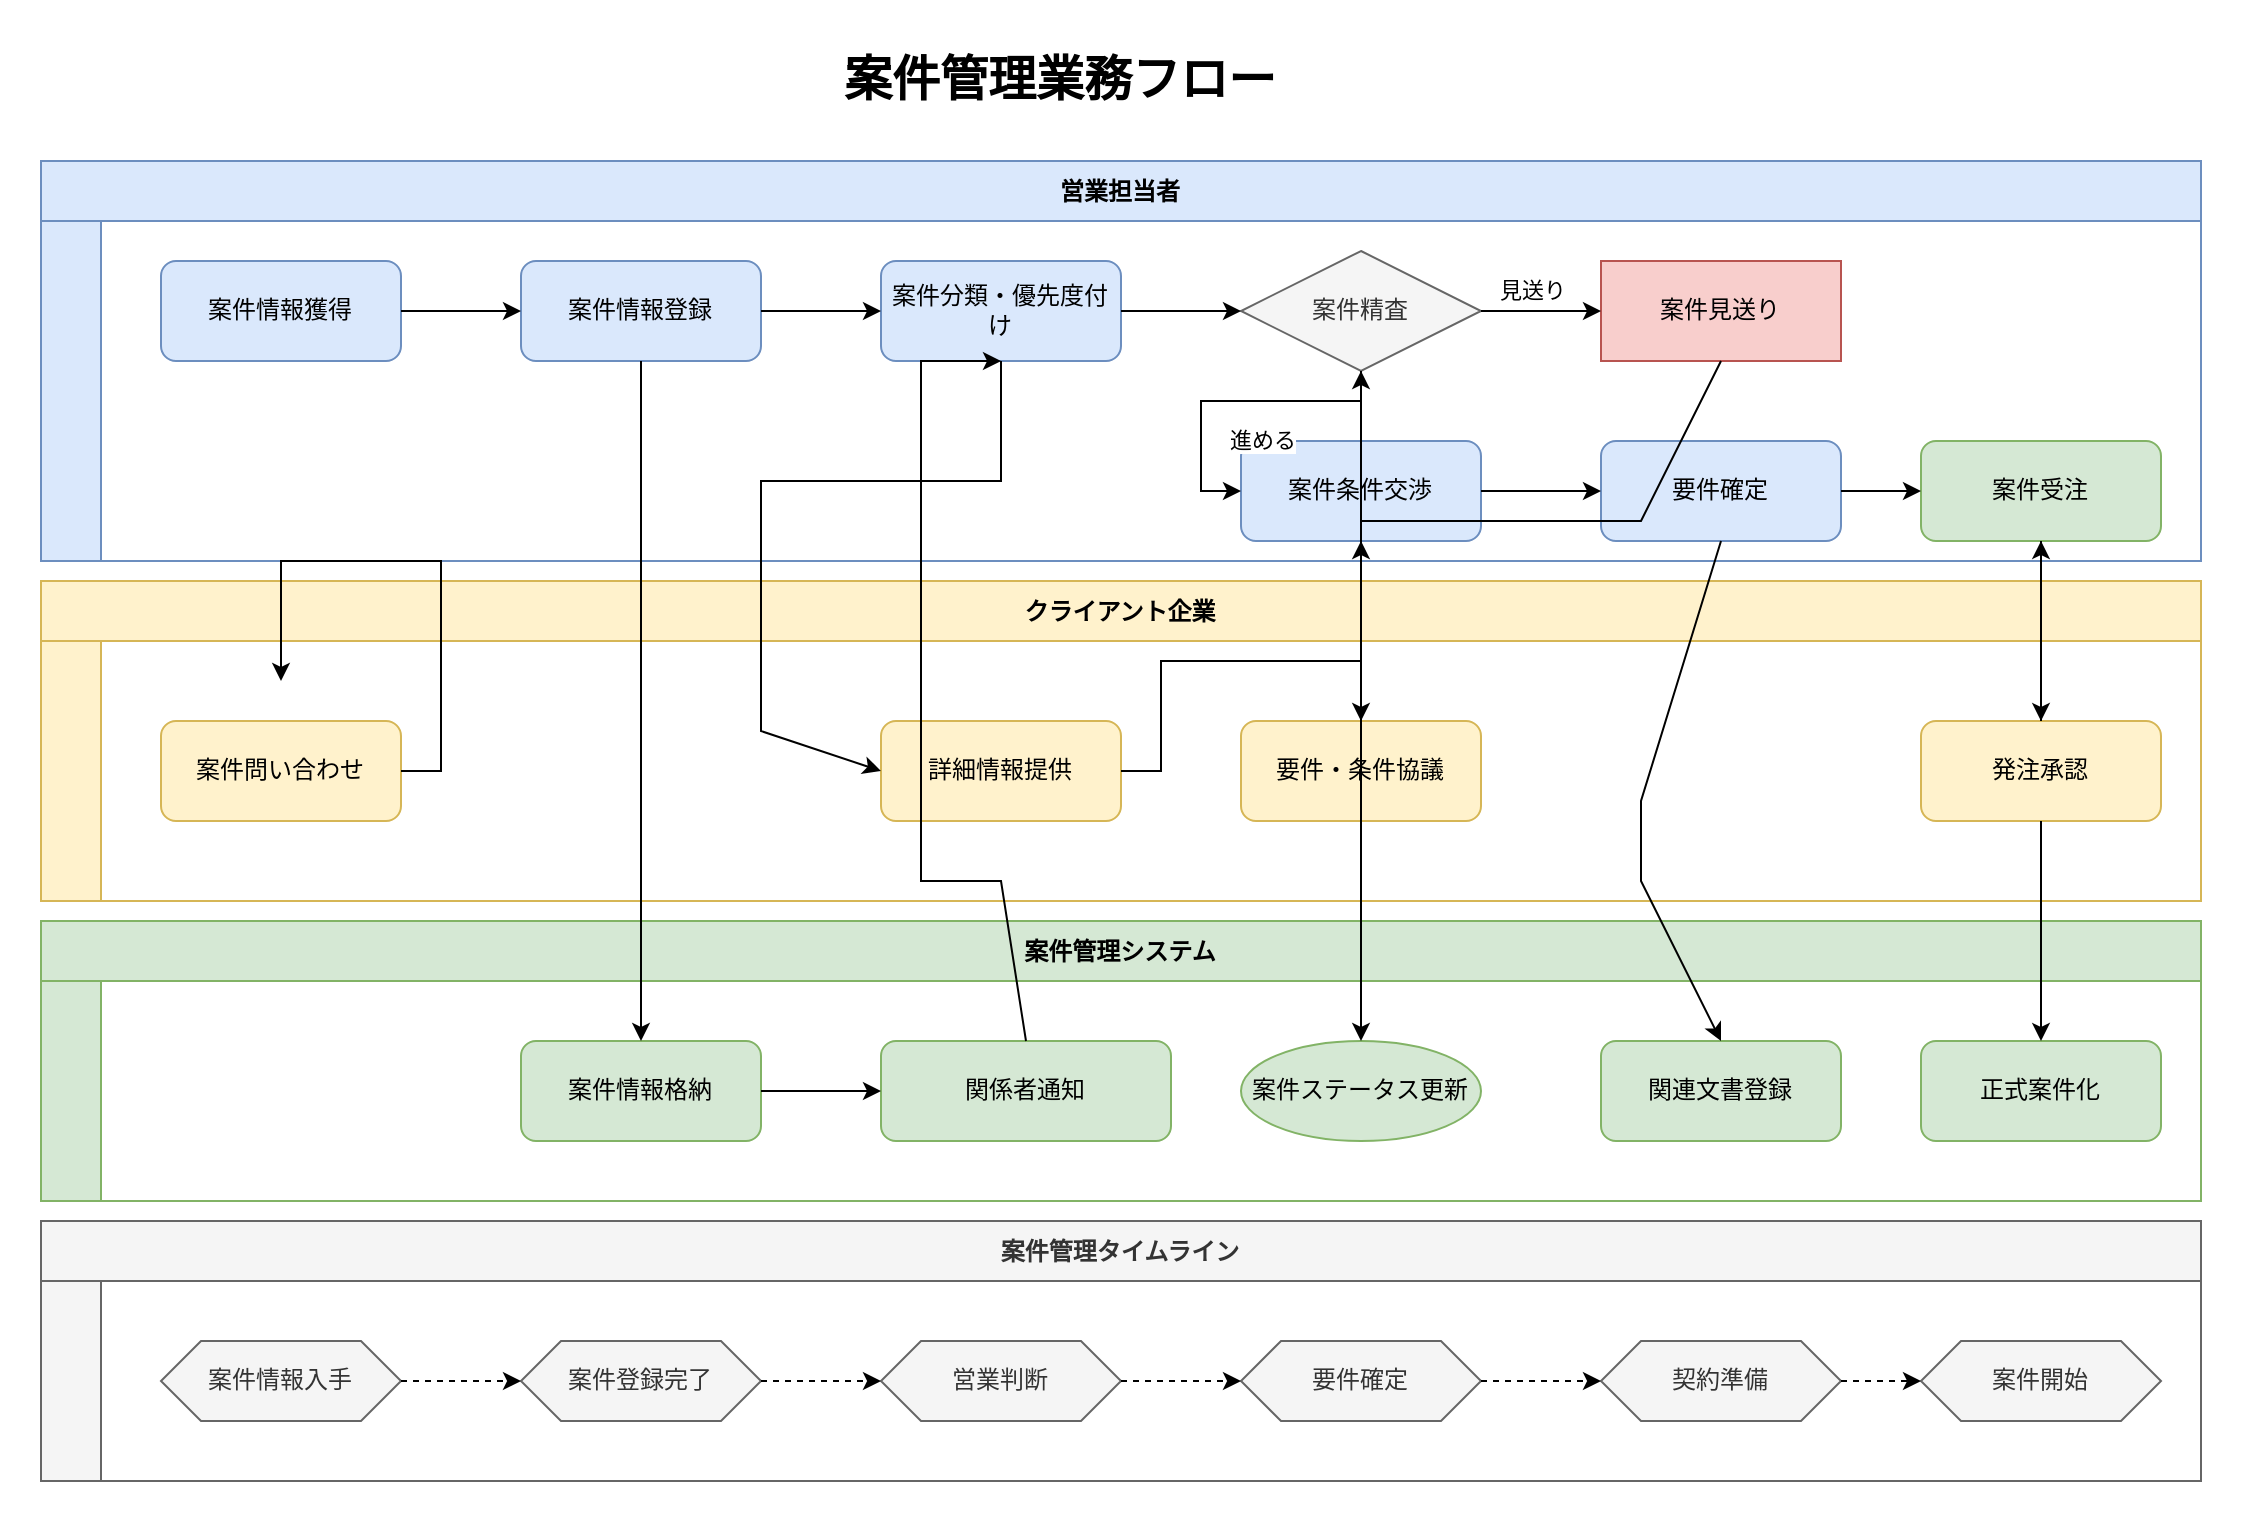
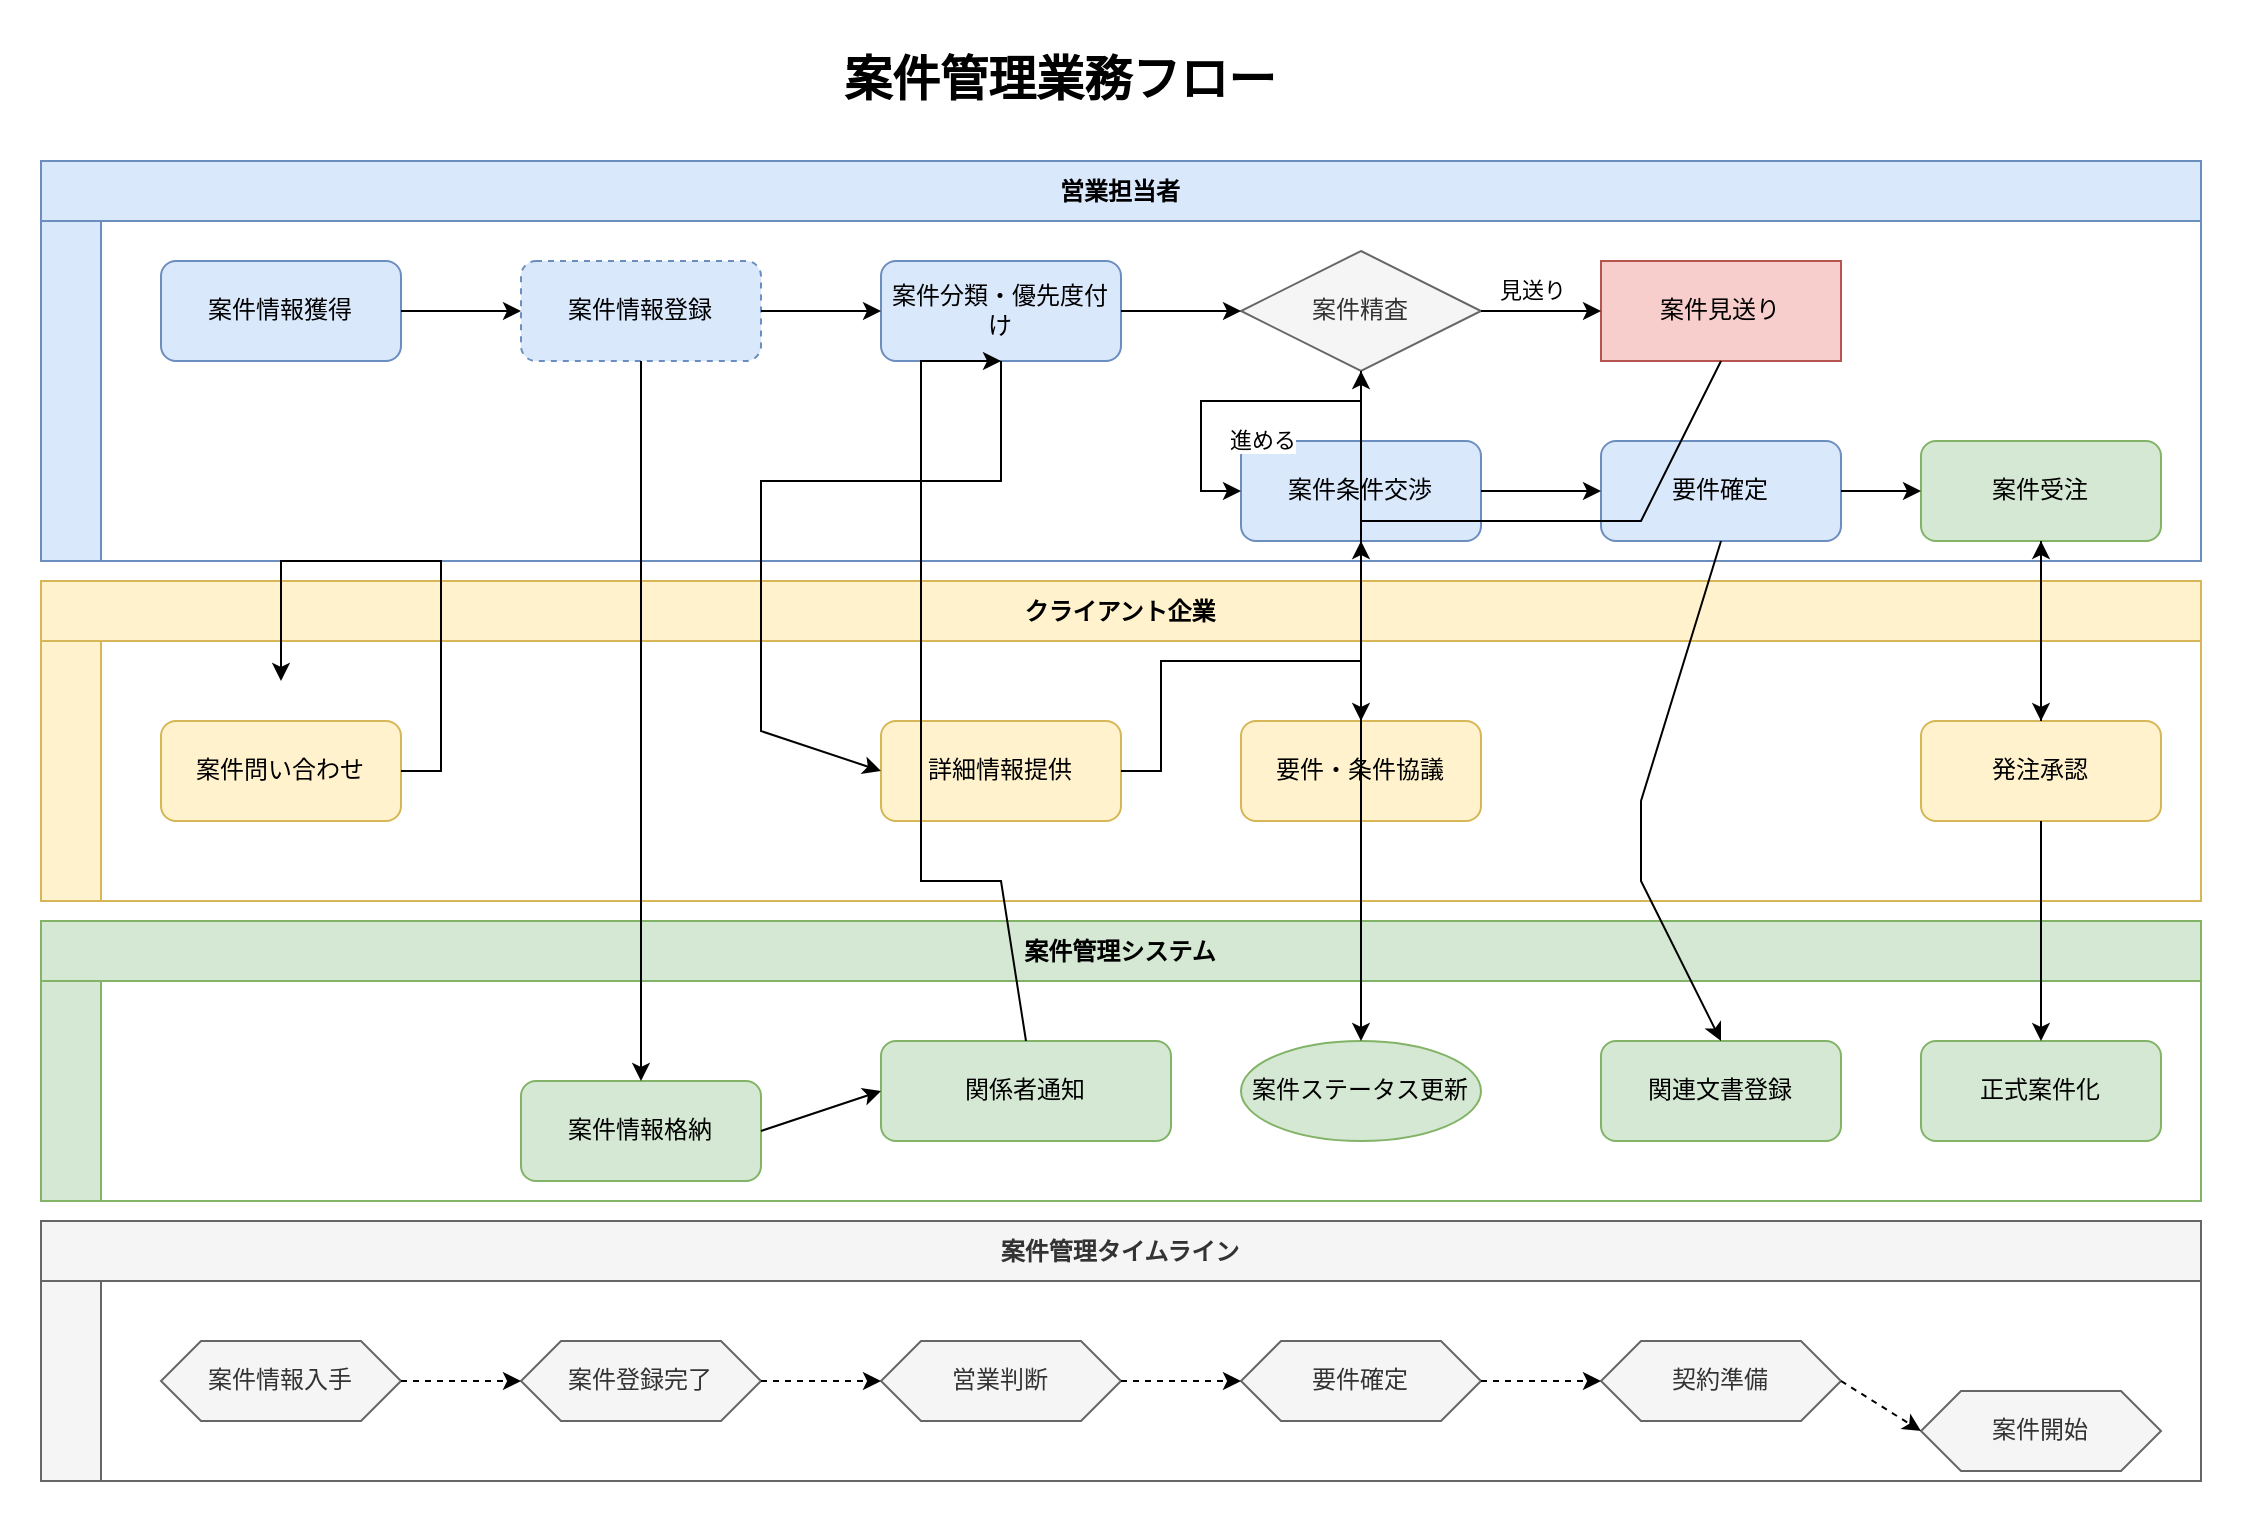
(641, 311) -> (641, 311)
(641, 1091) -> (641, 1131)
(2041, 1381) -> (2041, 1431)
